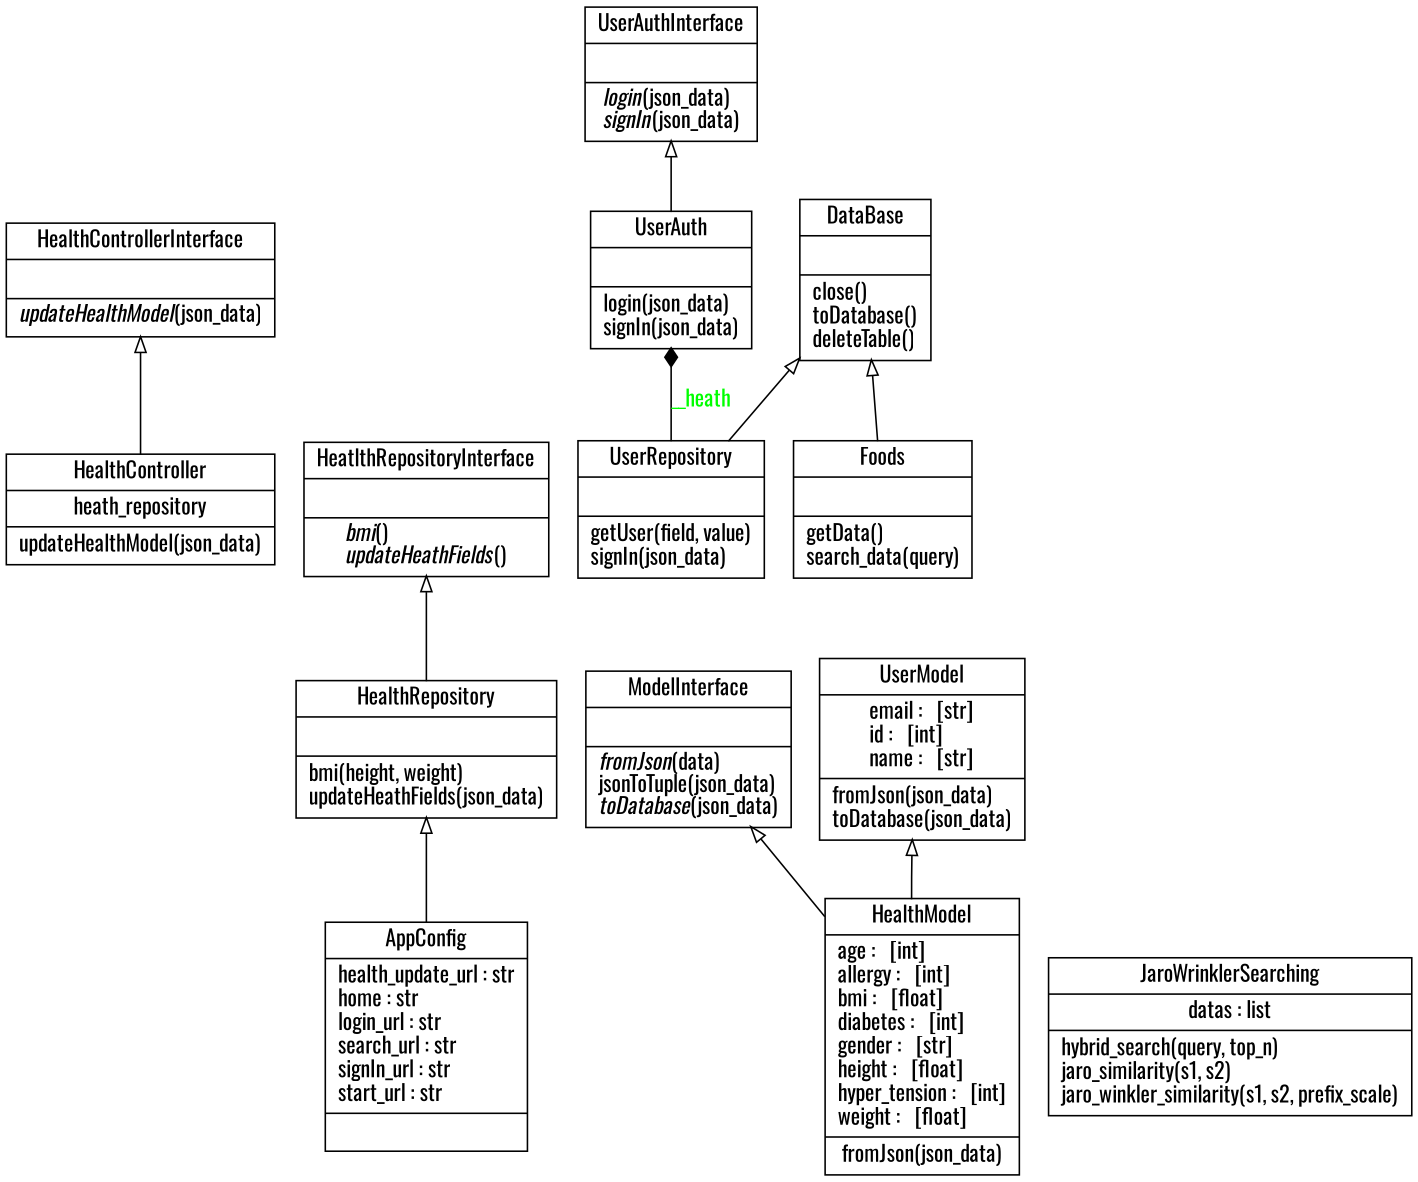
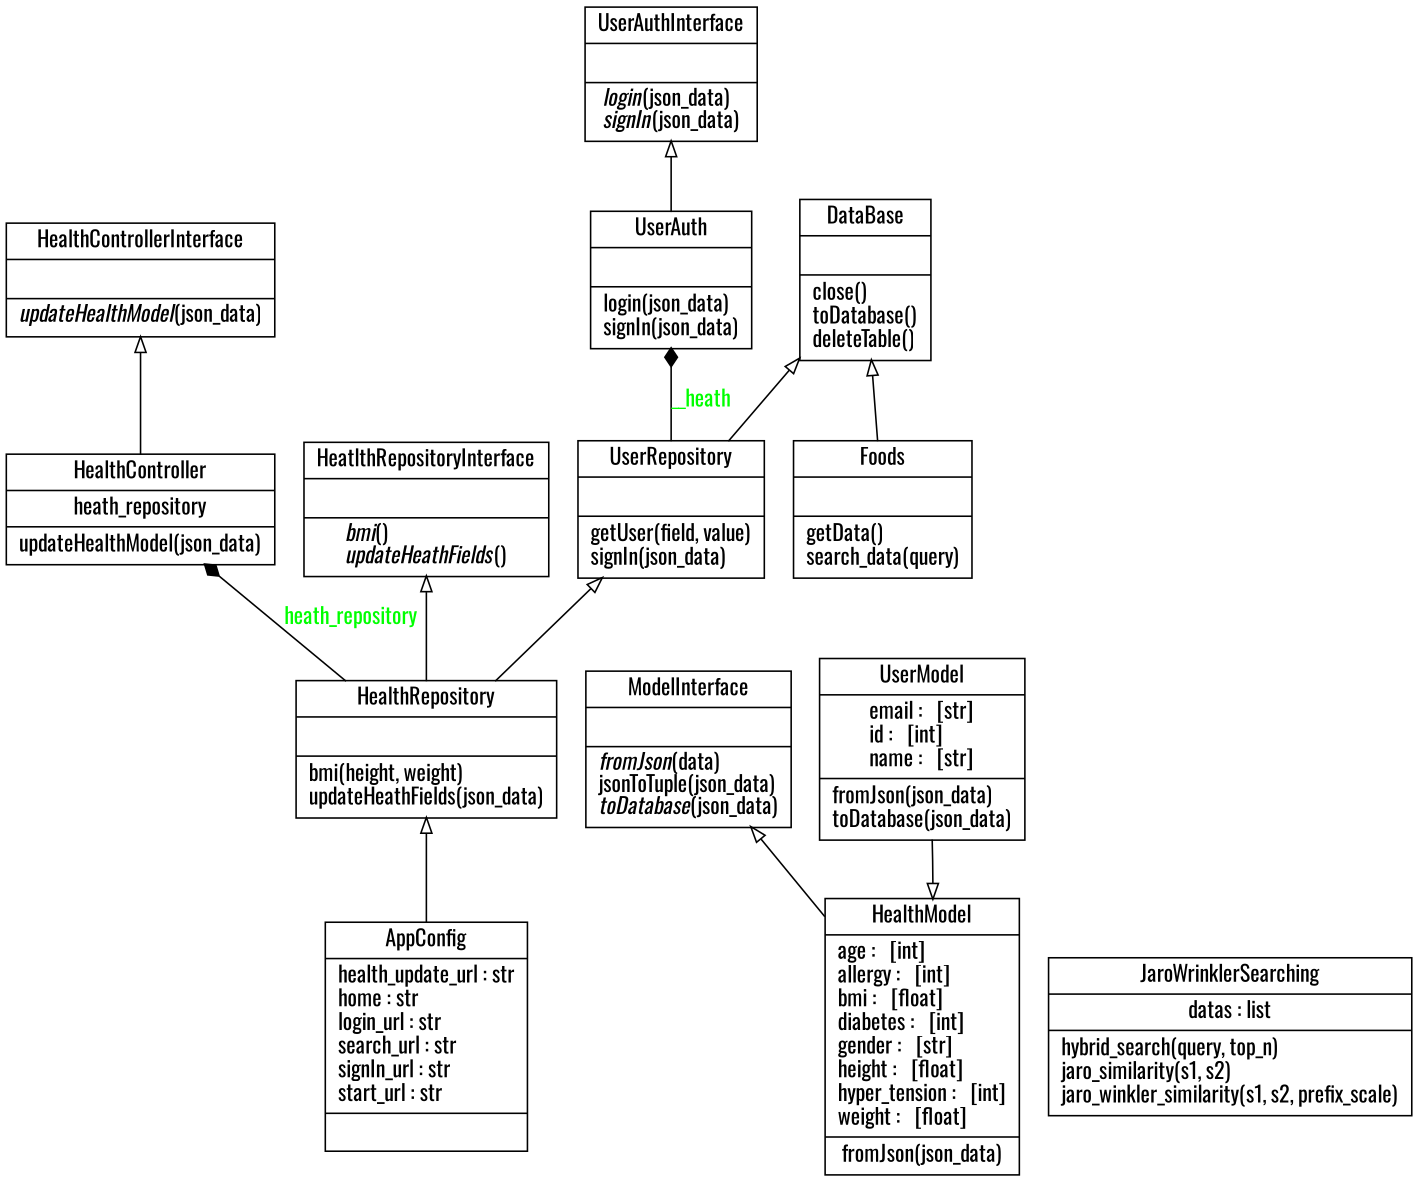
none -> (283, 629)
none -> (543, 635)
(912, 877) -> (933, 861)
